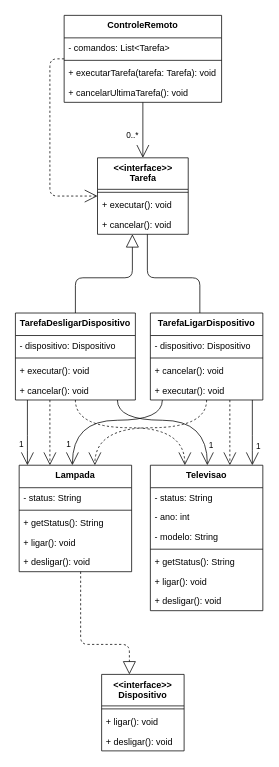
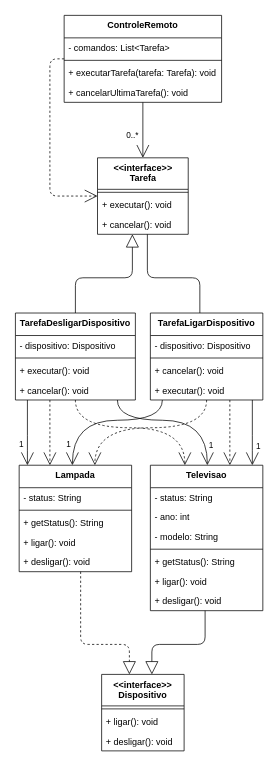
none -> (187, 645)
